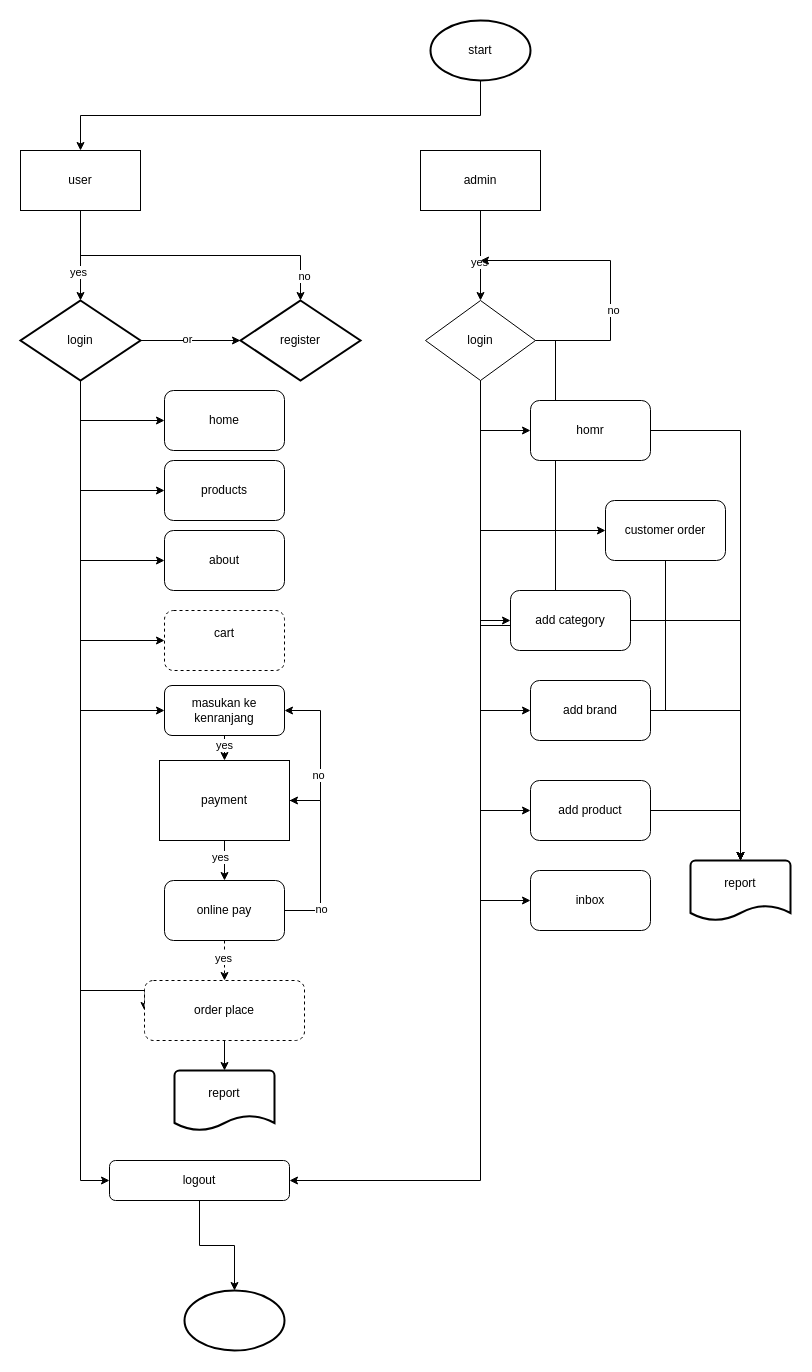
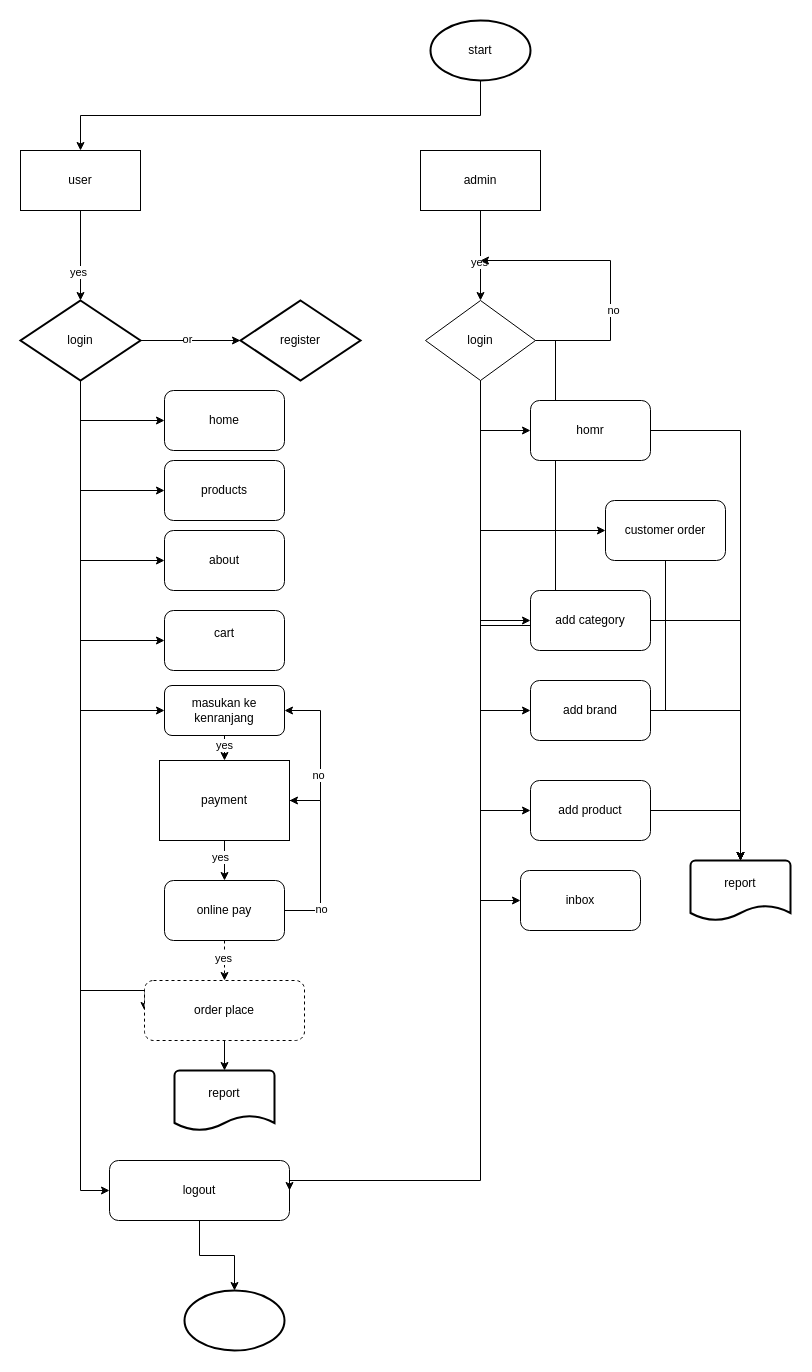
(210, 256) -> none
(571, 621) -> (591, 621)
(225, 641) -> (225, 641)
(591, 901) -> (581, 901)
(200, 1181) -> (200, 1191)
